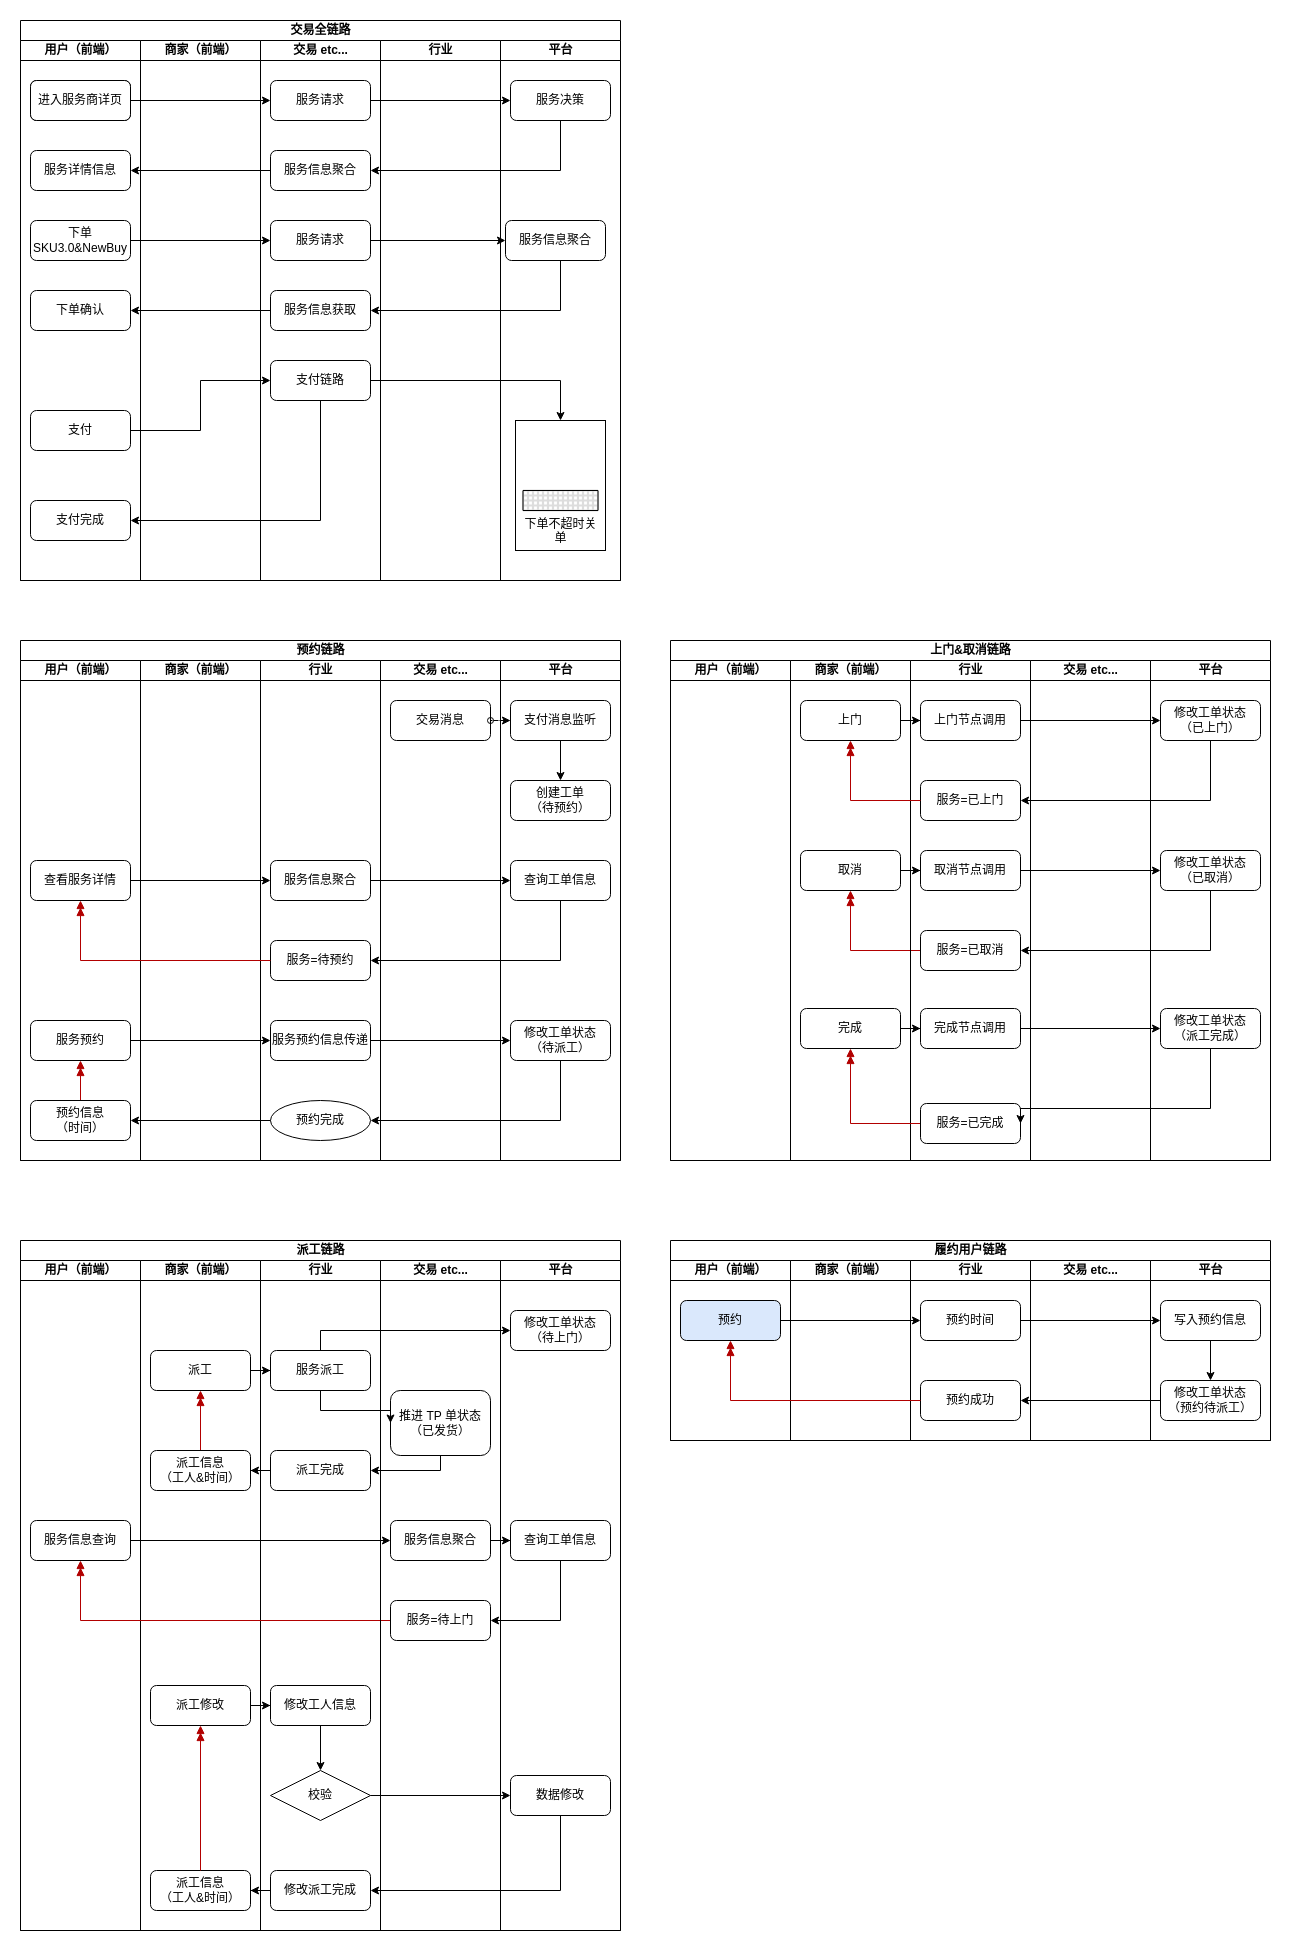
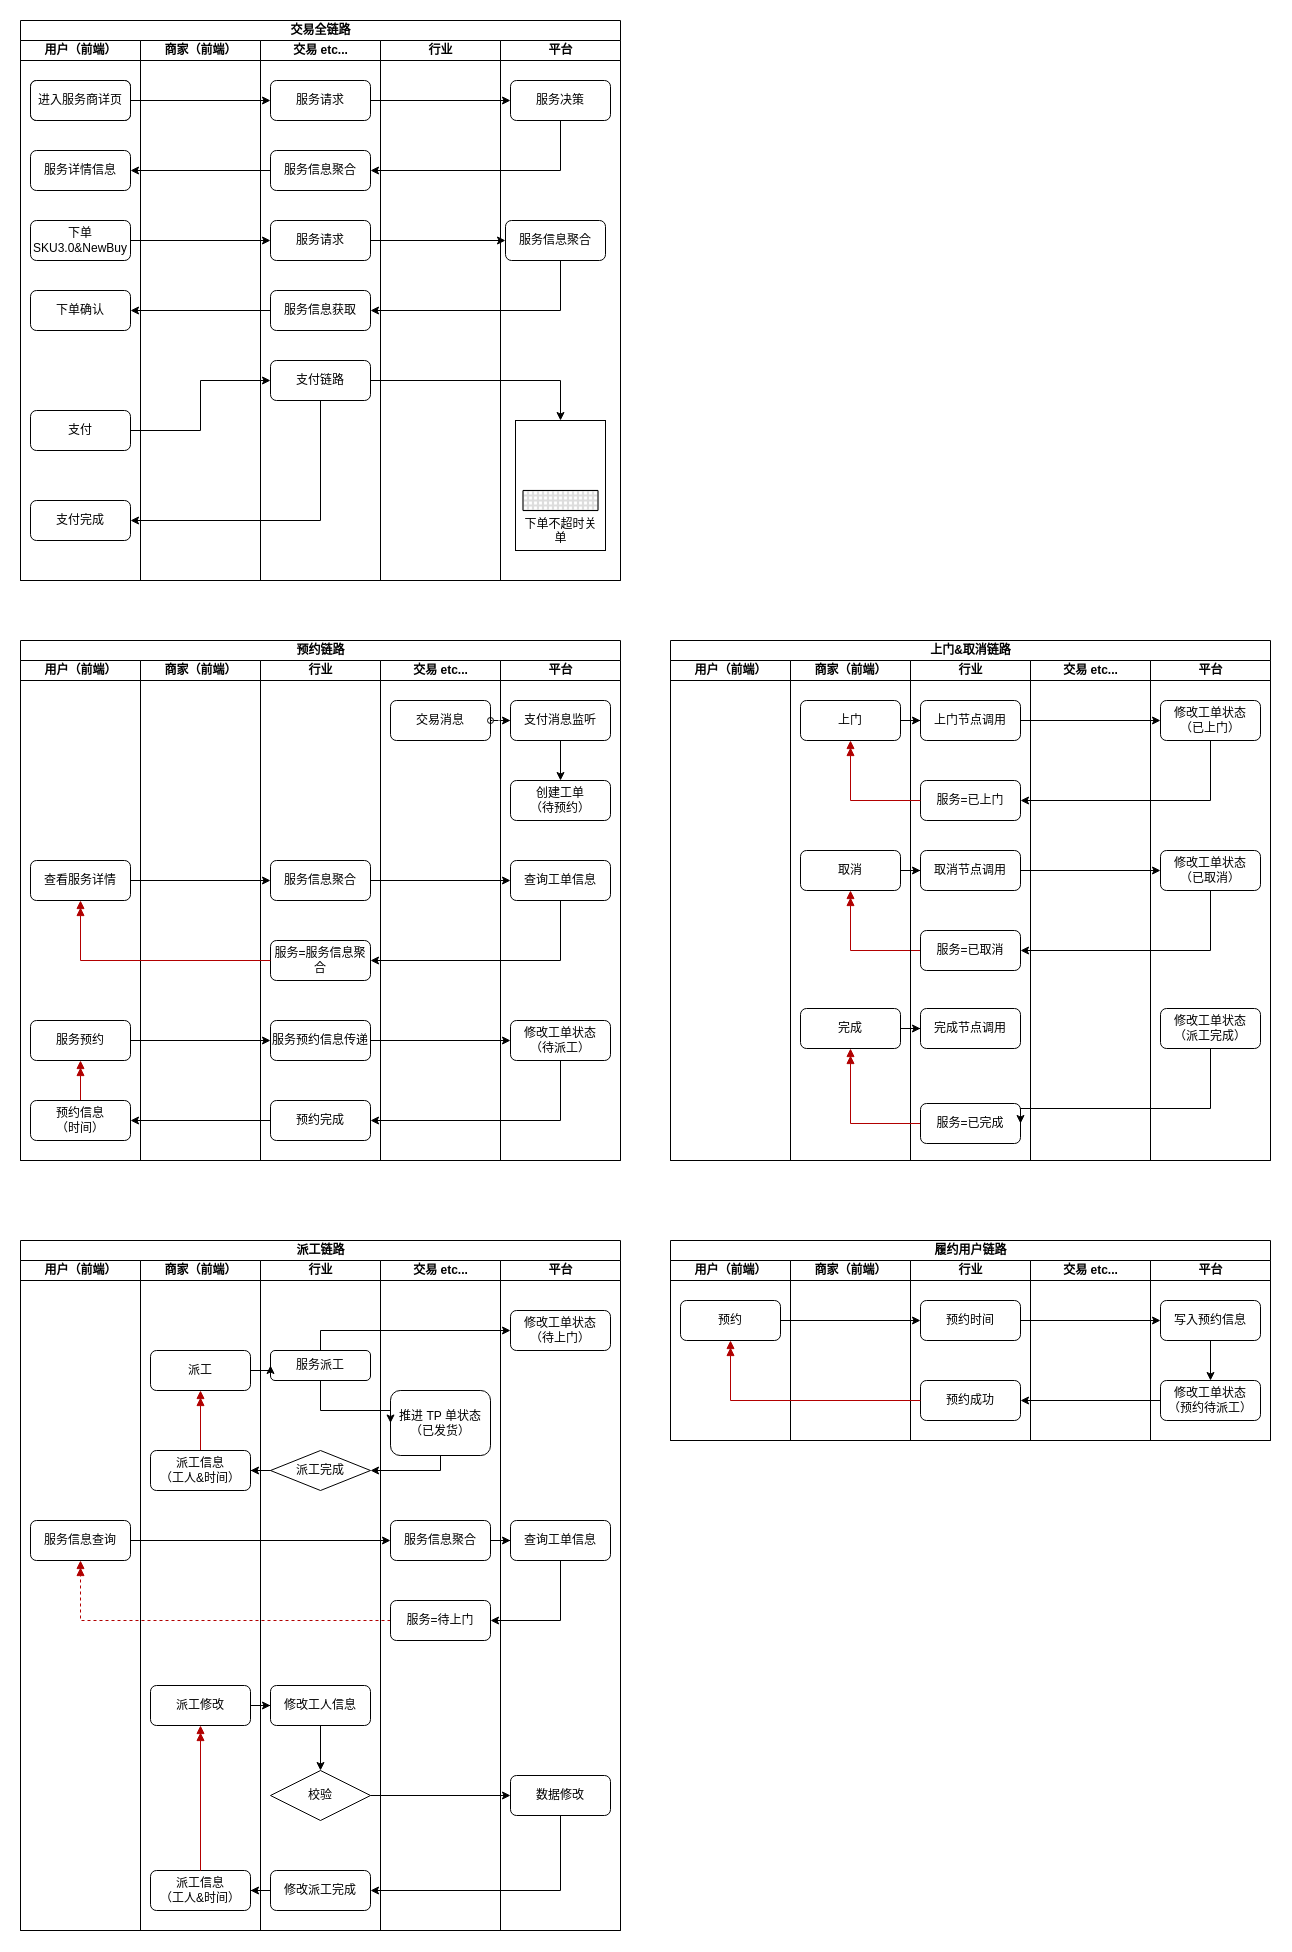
(321, 961) -> (321, 961)
(1087, 1029) -> none
(321, 1121) -> (321, 1121)
(731, 1321) -> (731, 1321)
(321, 1371) -> (321, 1366)
(321, 1471) -> (321, 1471)
(213, 1621) -> (213, 1621)
